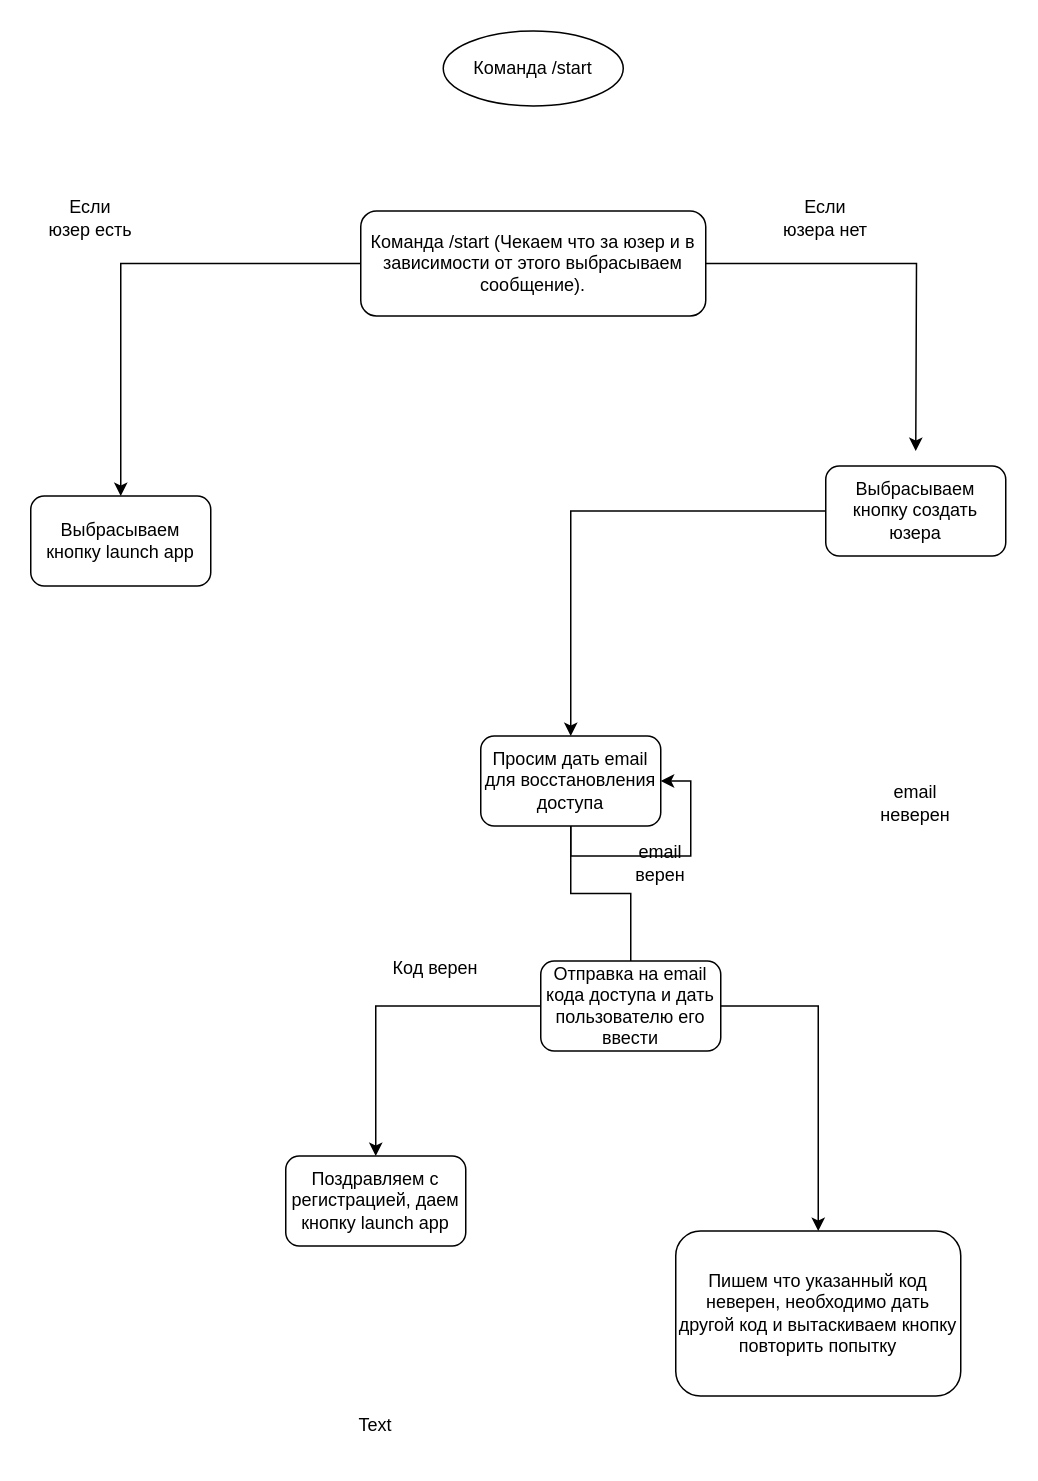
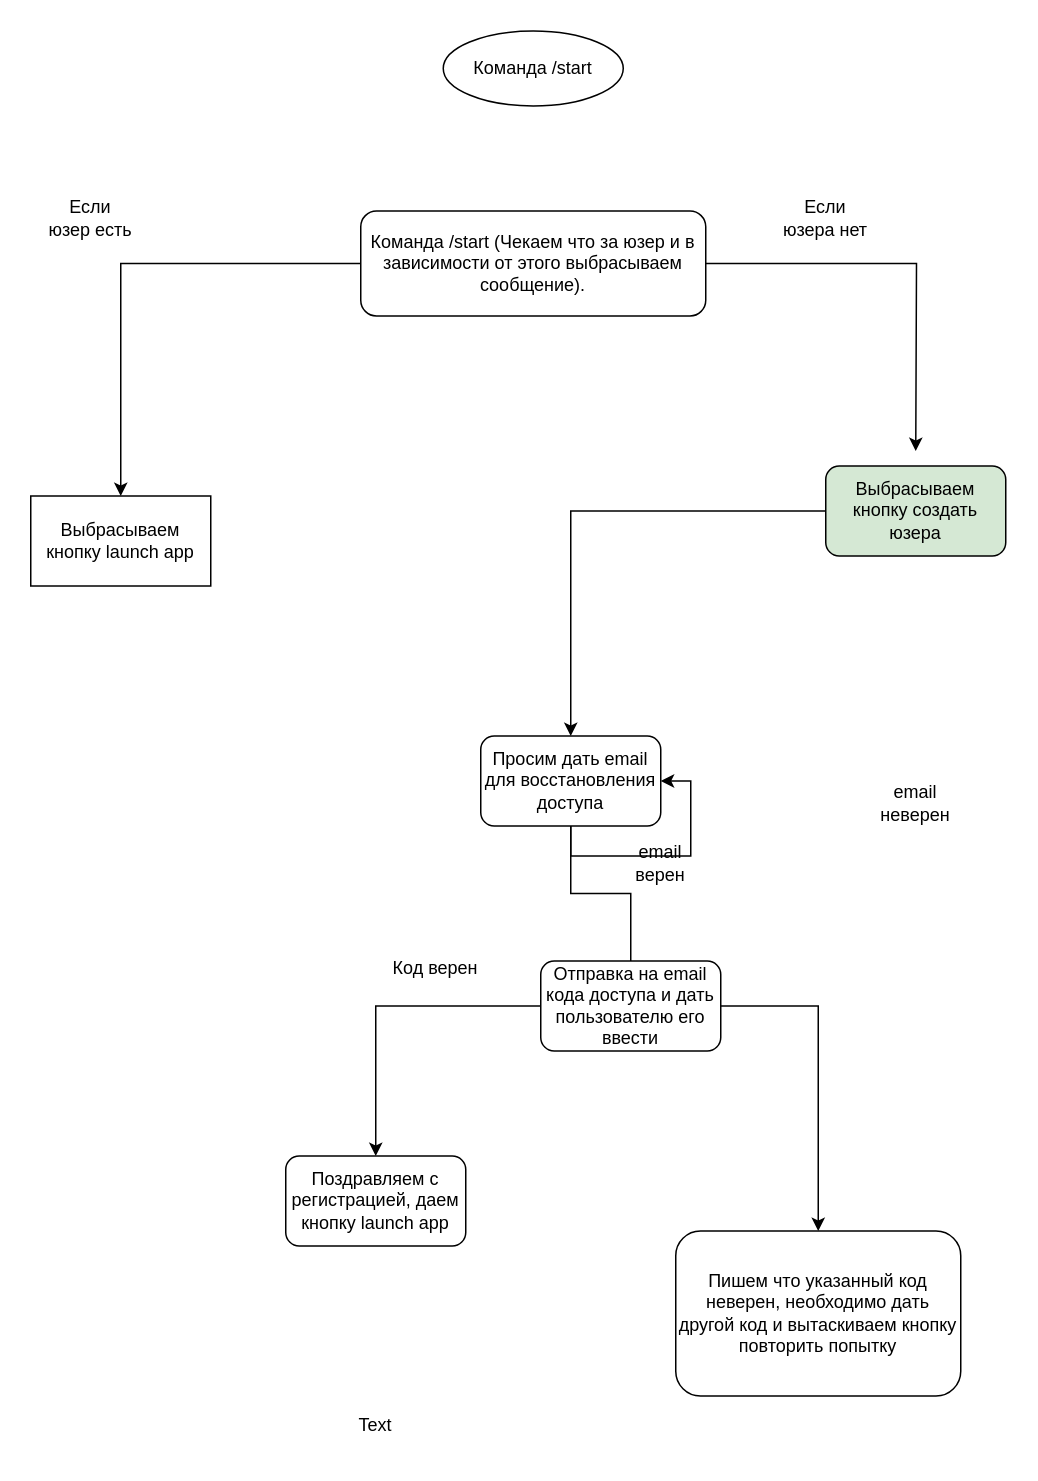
(916, 511) -> (916, 511)
(121, 541) -> (121, 541)
